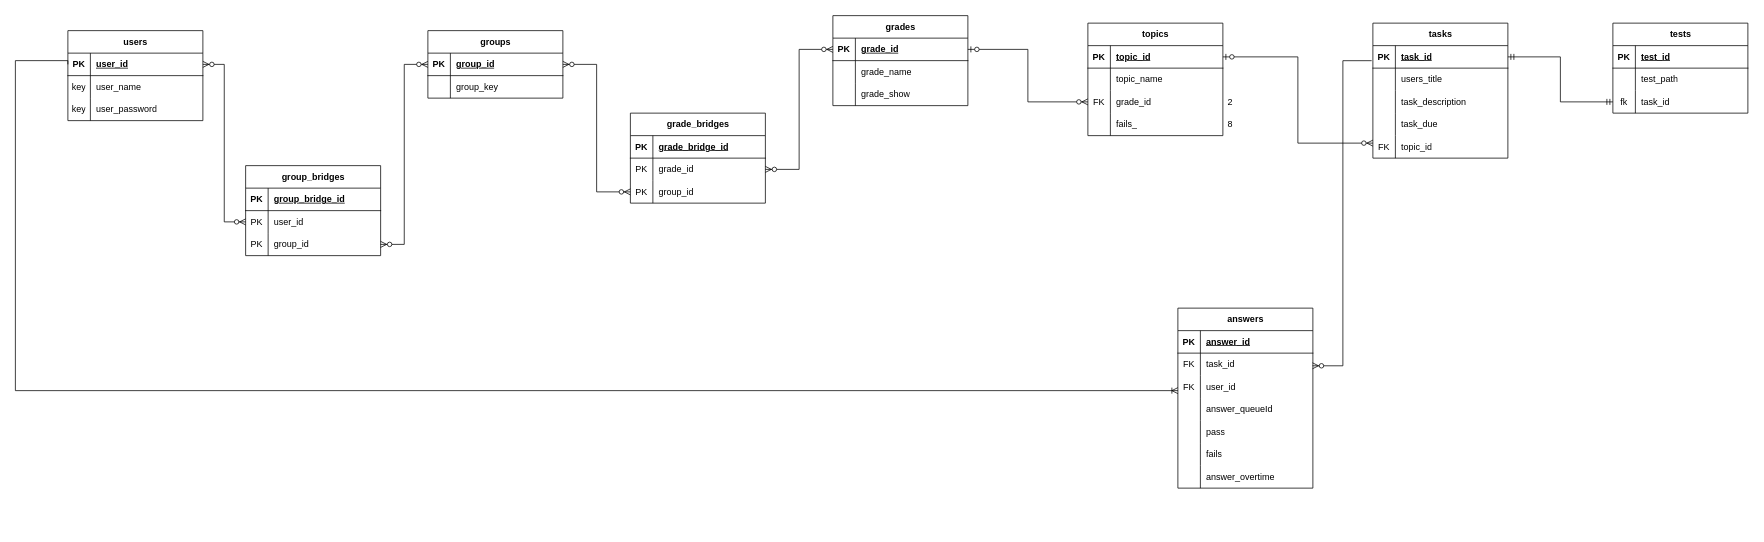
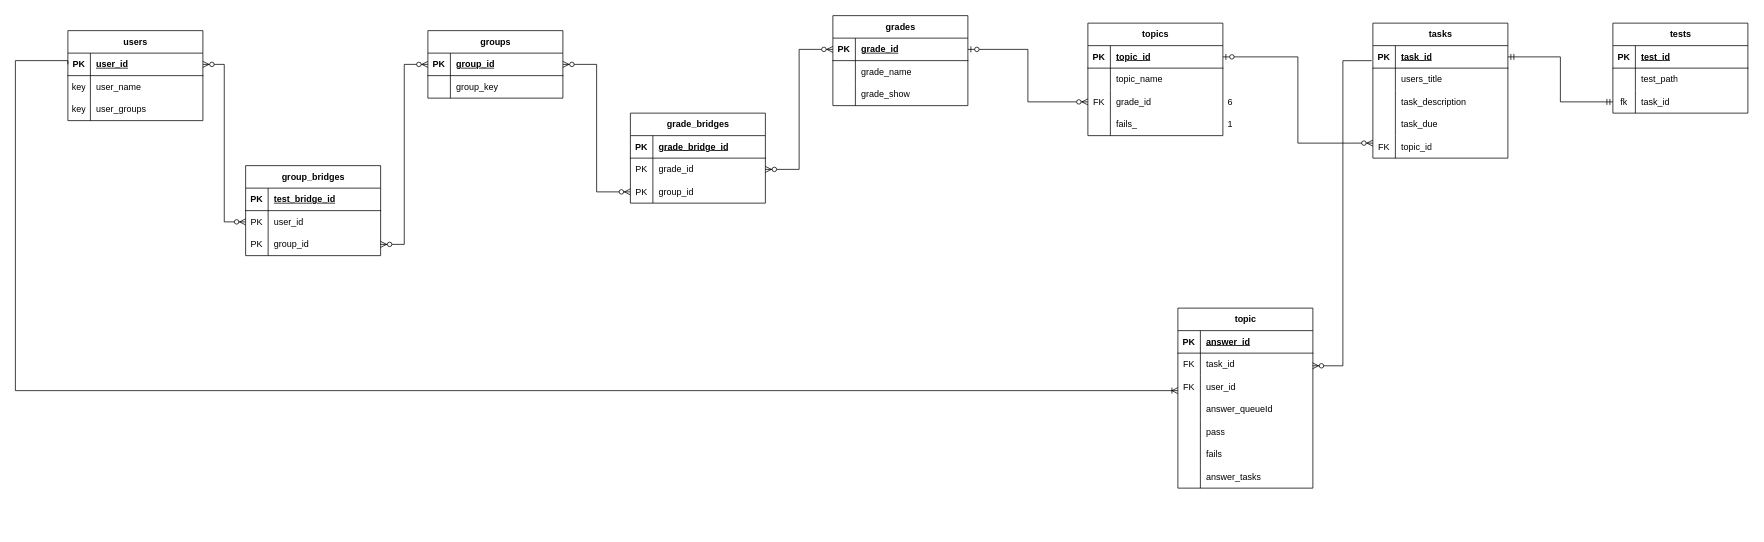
(1230, 102) -> (1230, 102)
(129, 109) -> (124, 109)
(1230, 124) -> (1230, 124)
(310, 199) -> (307, 199)
(1246, 319) -> (1246, 319)
(1243, 477) -> (1237, 477)
